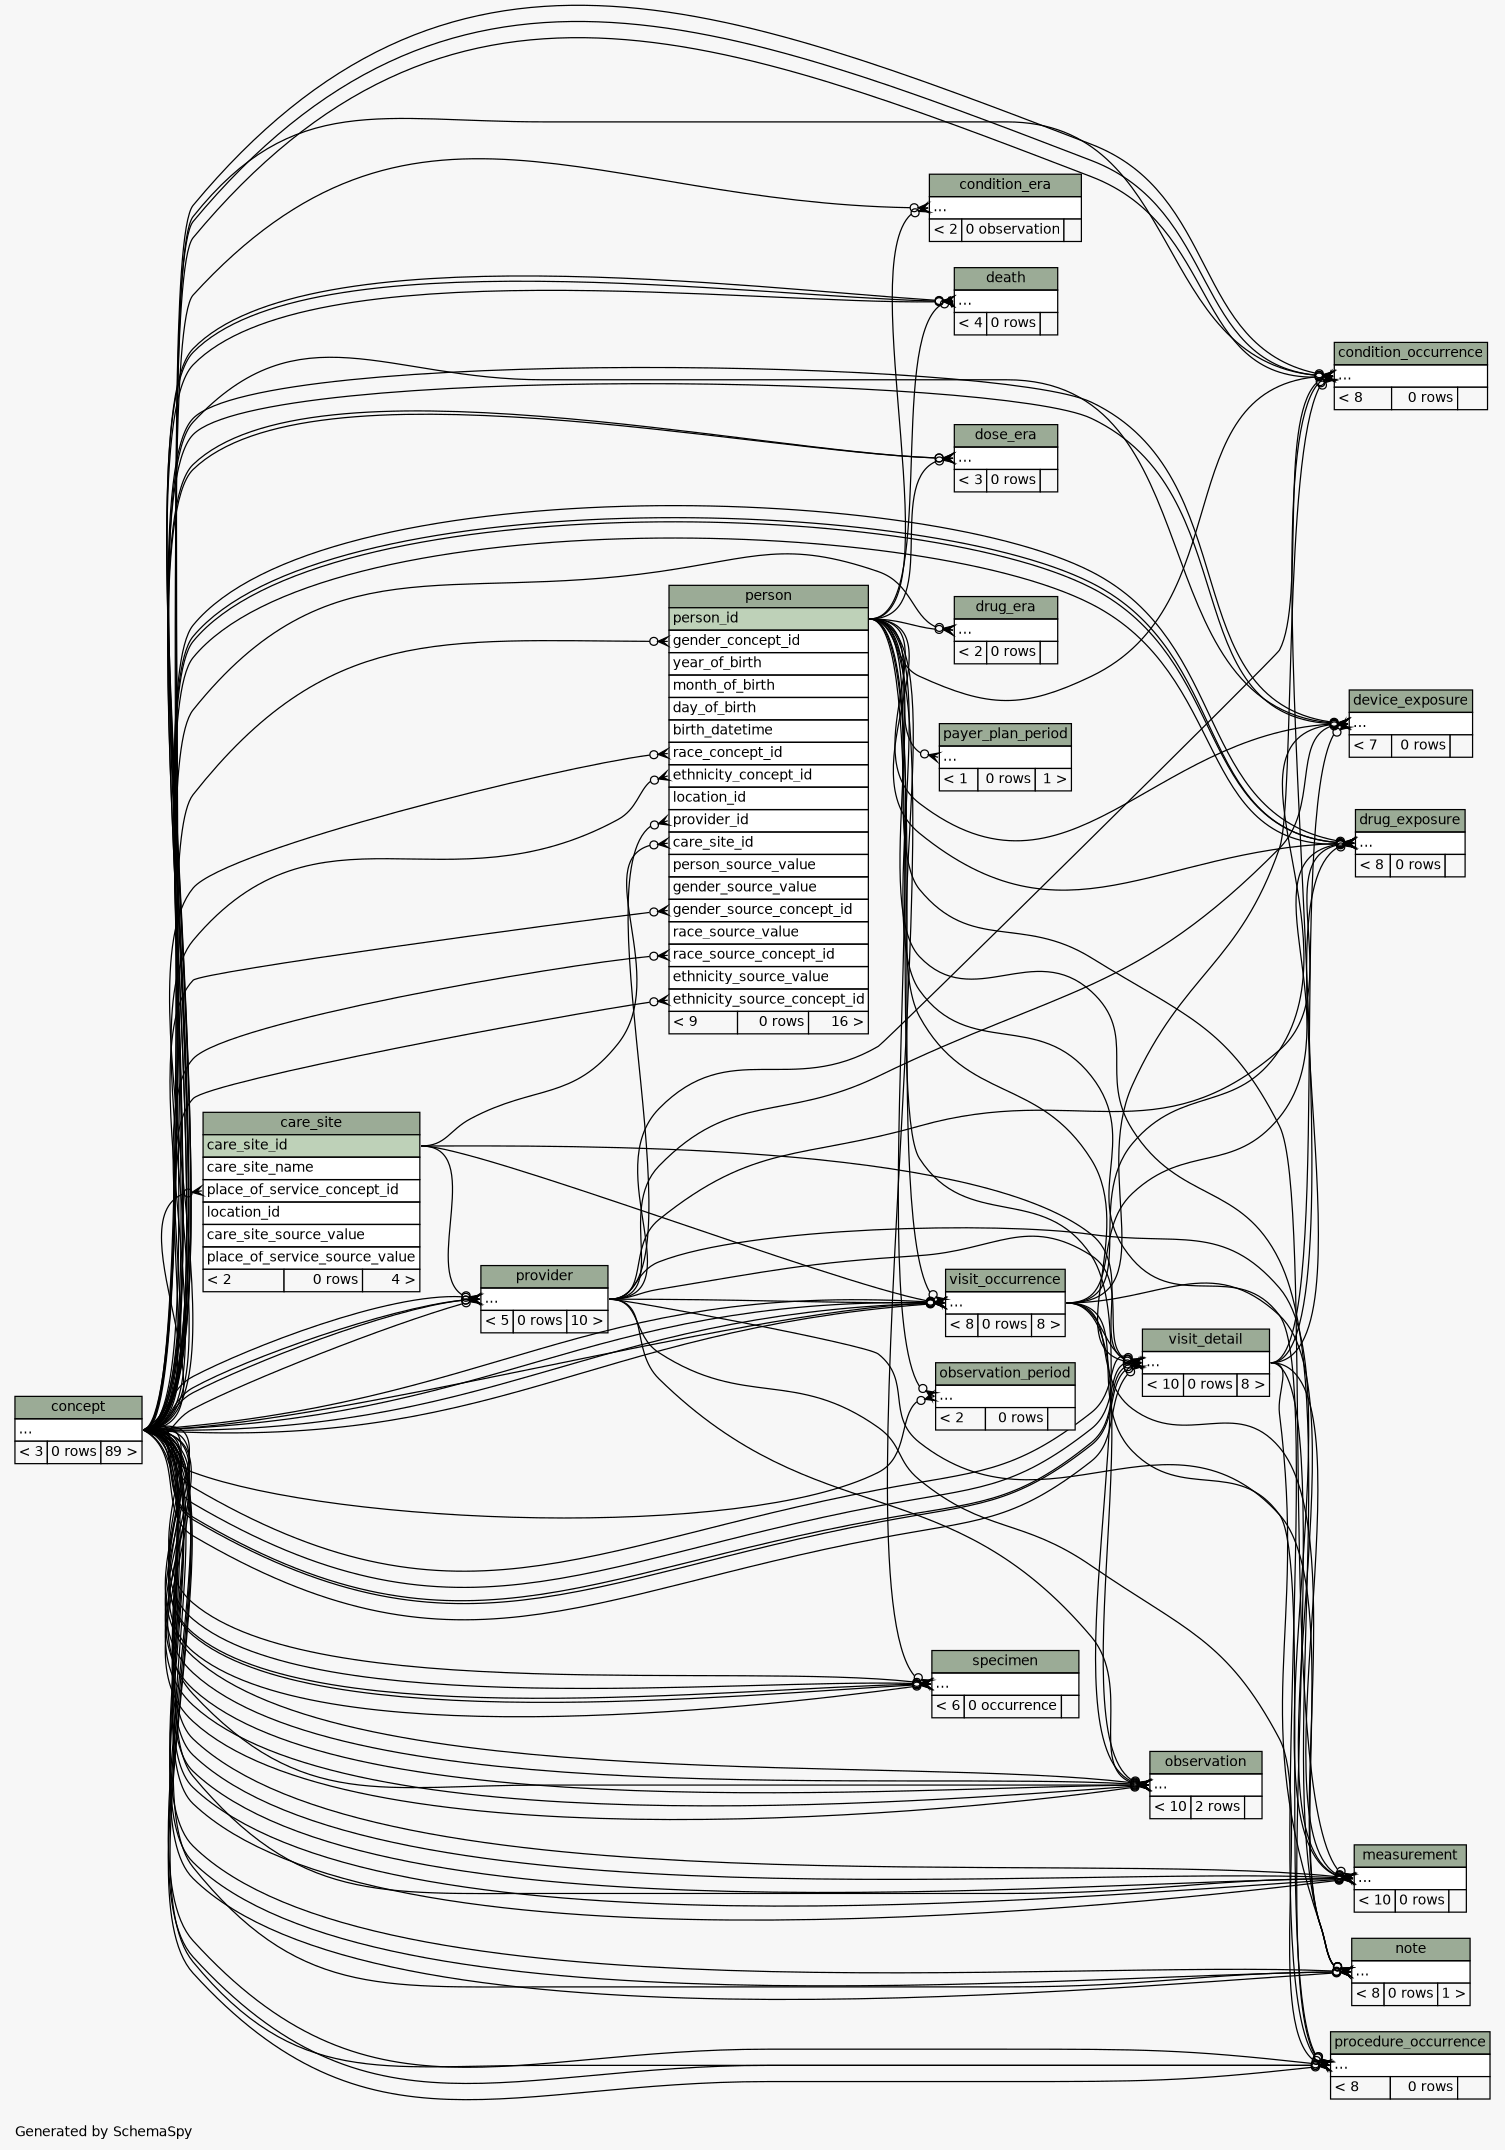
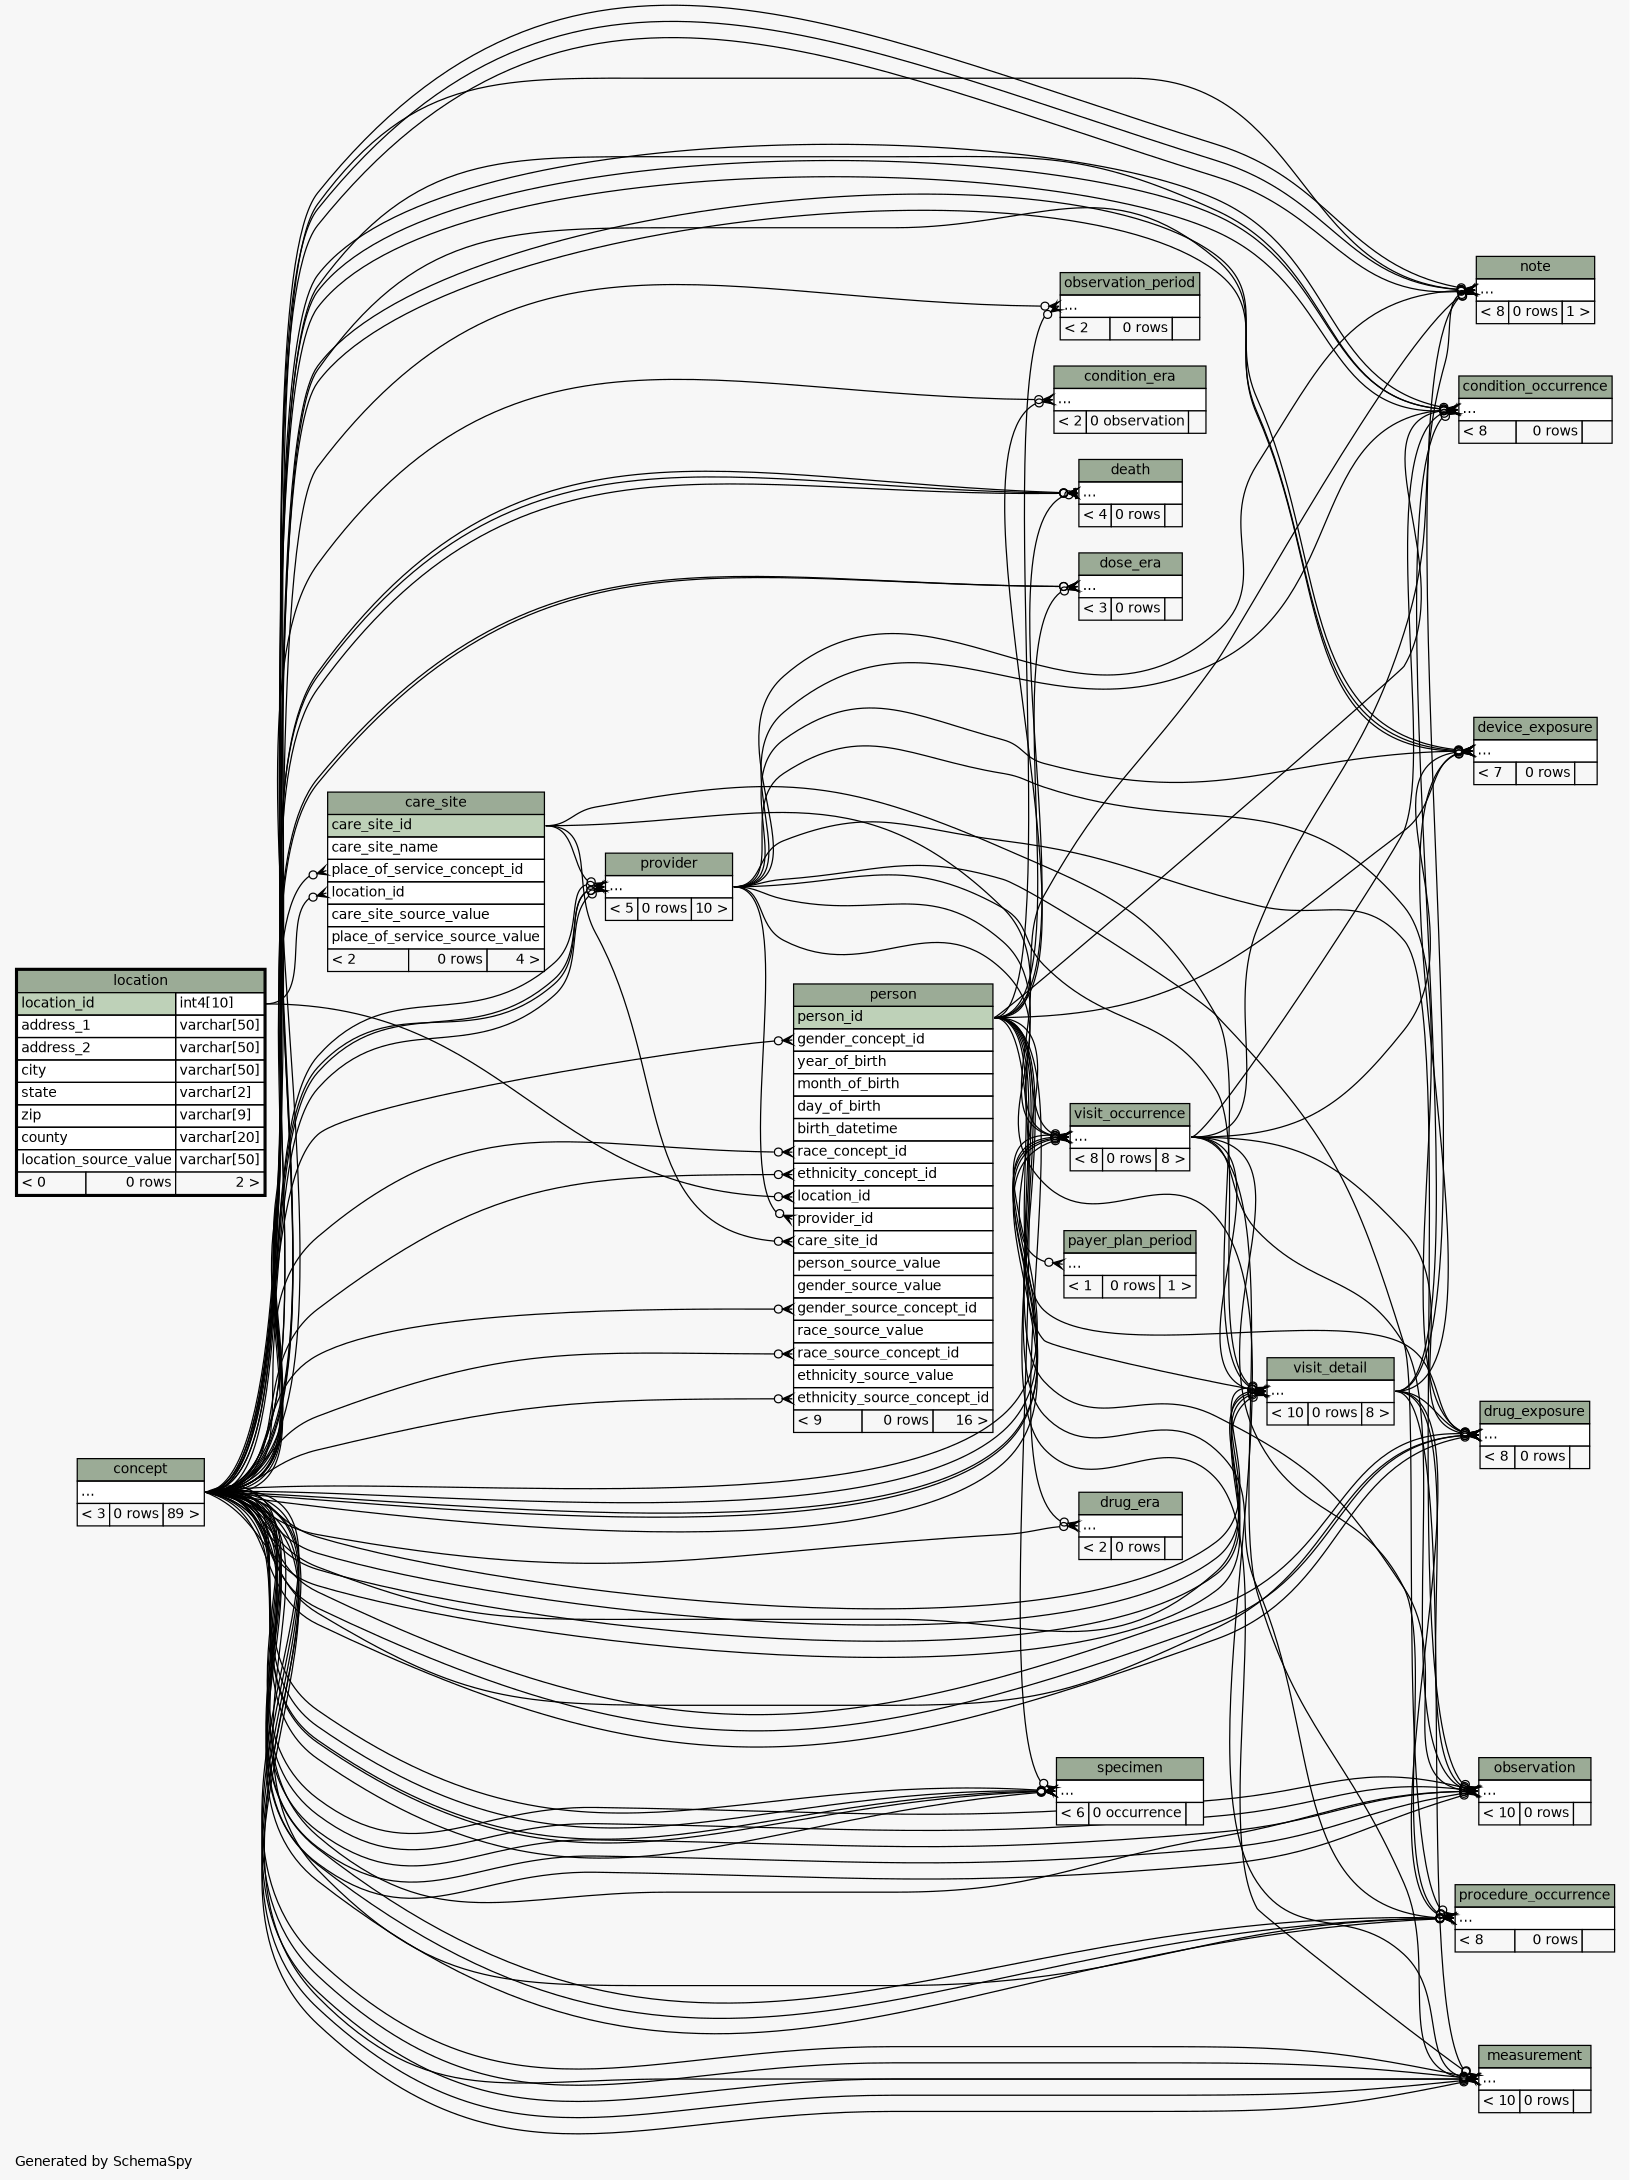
none -> (141, 1082)
none -> (1437, 1582)
(1218, 1807) -> (1547, 1813)
